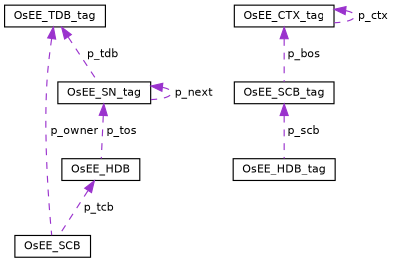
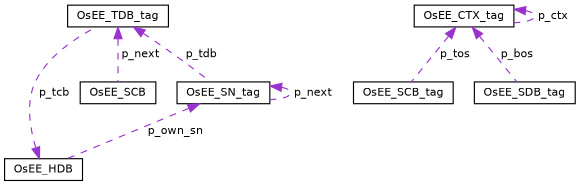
(302, 54) -> (454, 54)
none -> (525, 93)
(73, 131) -> (139, 54)
(120, 131) -> (174, 131)
(284, 170) -> none
(73, 213) -> (39, 75)
